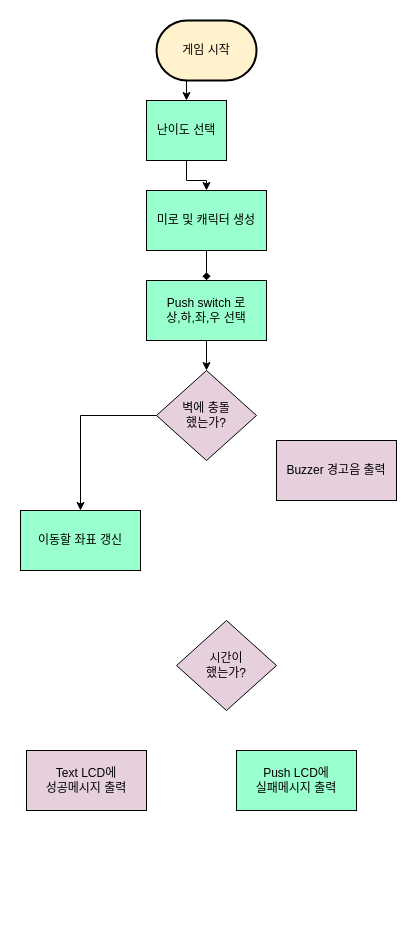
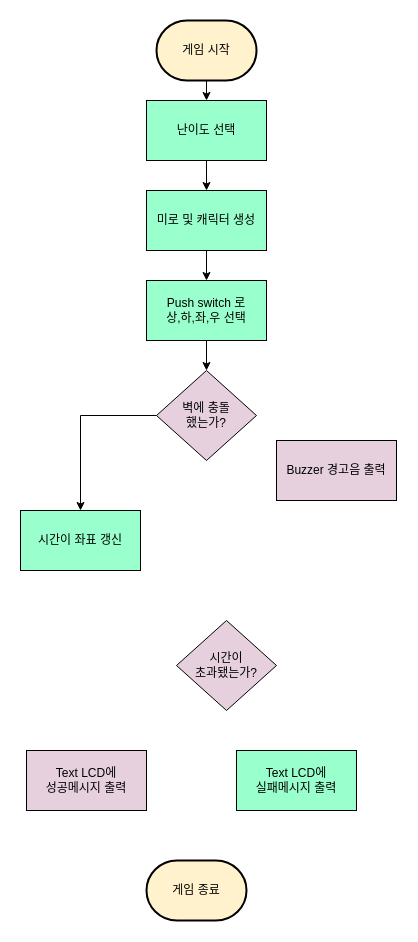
(187, 131) -> (207, 131)
(207, 272) -> (207, 272)
(81, 541) -> (81, 541)
(227, 666) -> (227, 666)
(297, 781) -> (297, 781)
none -> (197, 891)
